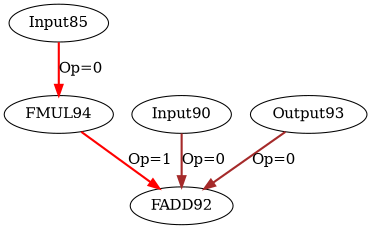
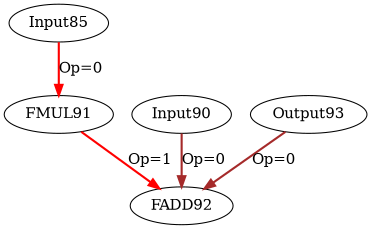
(59, 114) -> (59, 114)
